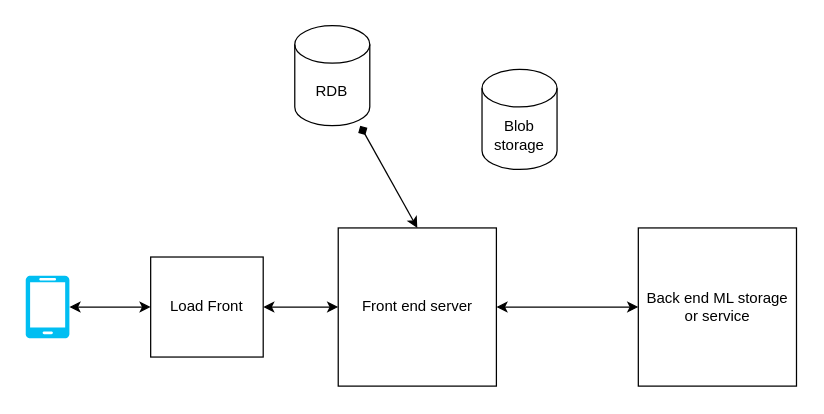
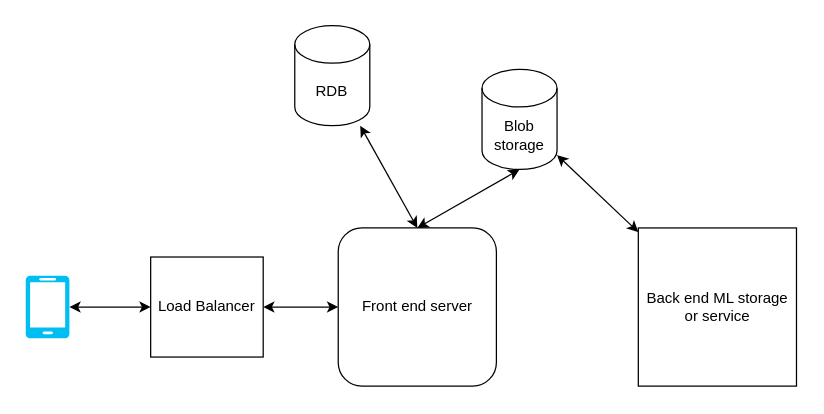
(365, 134) -> (364, 133)
none -> (468, 199)
(207, 307) -> (207, 307)
(417, 307) -> (417, 307)
(568, 307) -> (598, 193)
